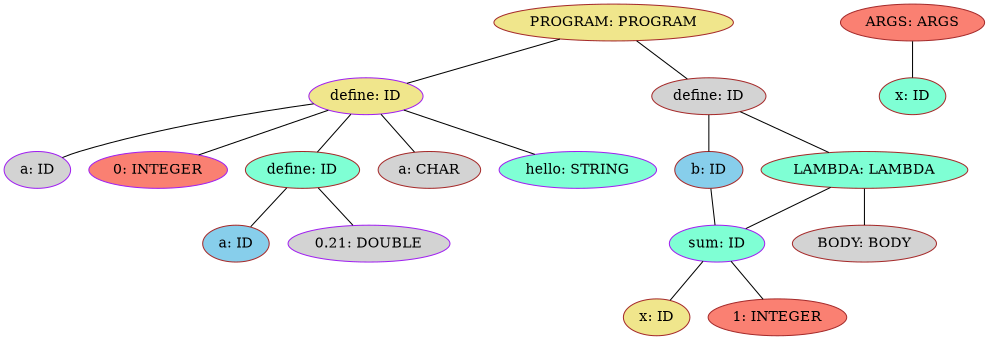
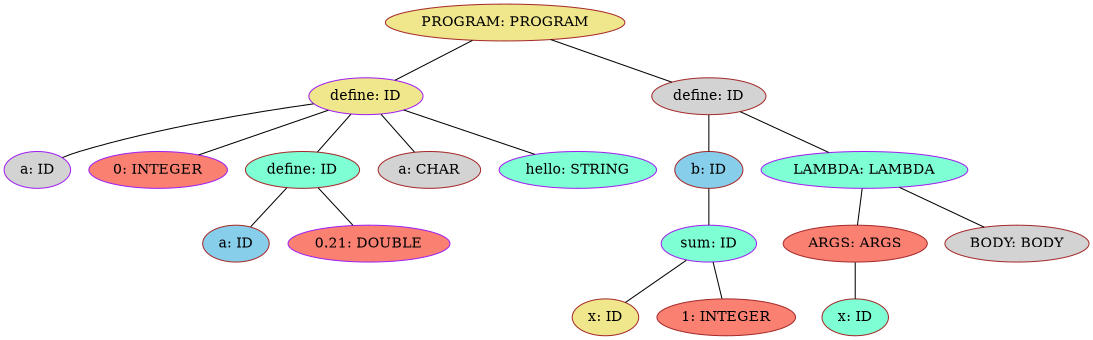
(864, 170) -> (864, 170)
(788, 208) -> (860, 207)
(369, 244) -> (369, 244)
